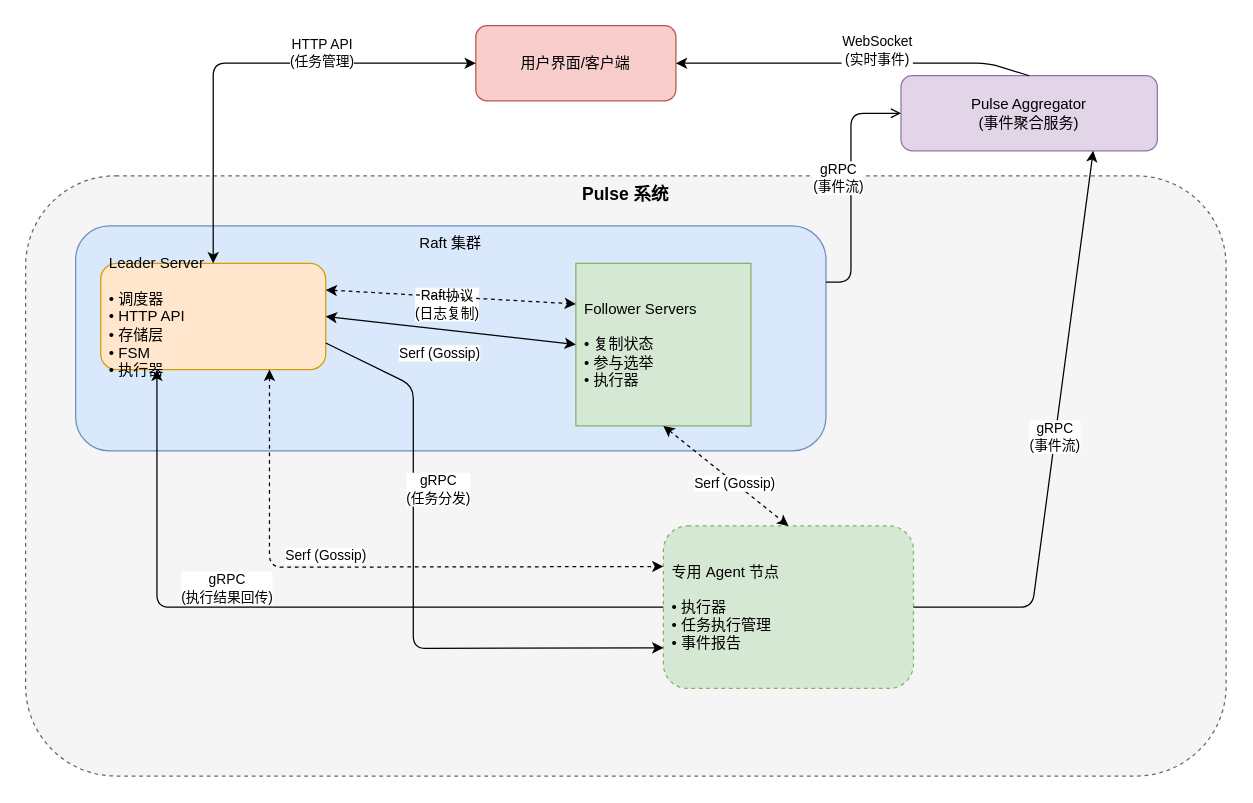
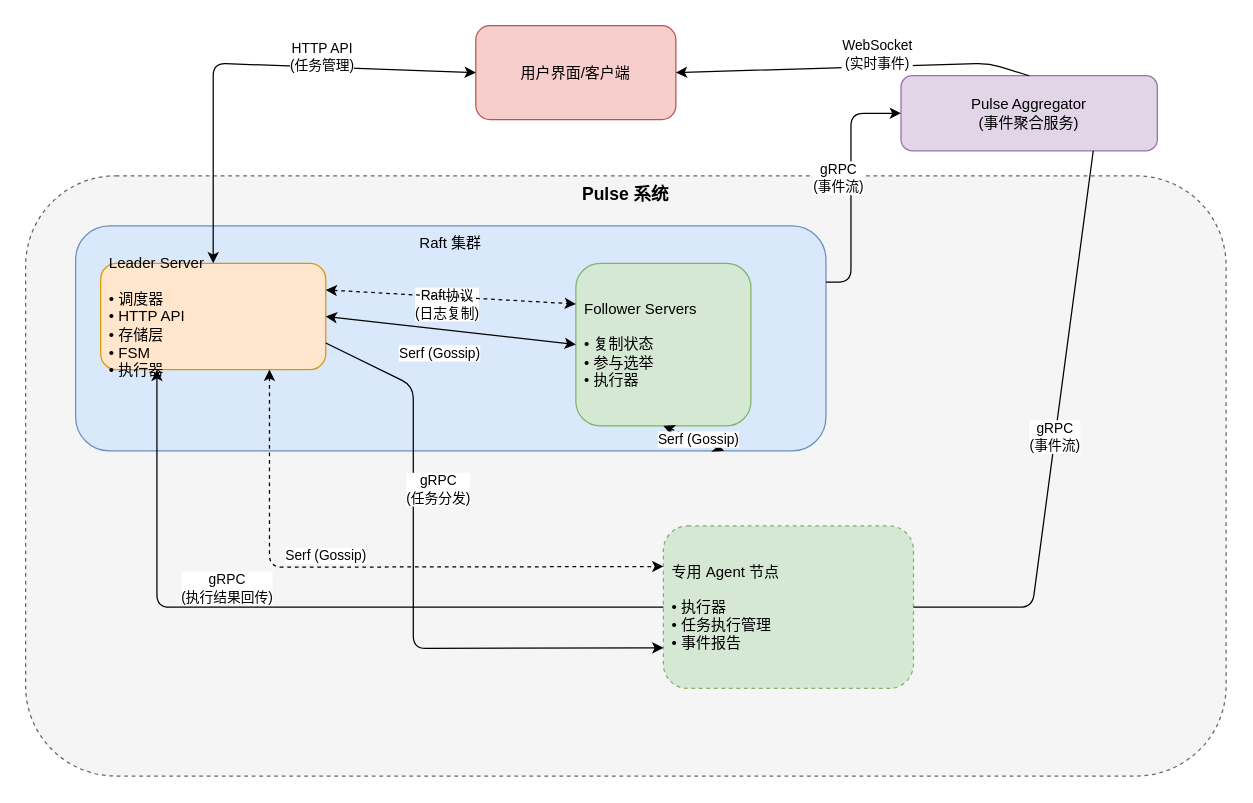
(576, 63) -> (576, 73)
(893, 113) -> (891, 113)
(1091, 160) -> (1092, 156)
(663, 344) -> (663, 344)
(726, 476) -> (693, 438)
